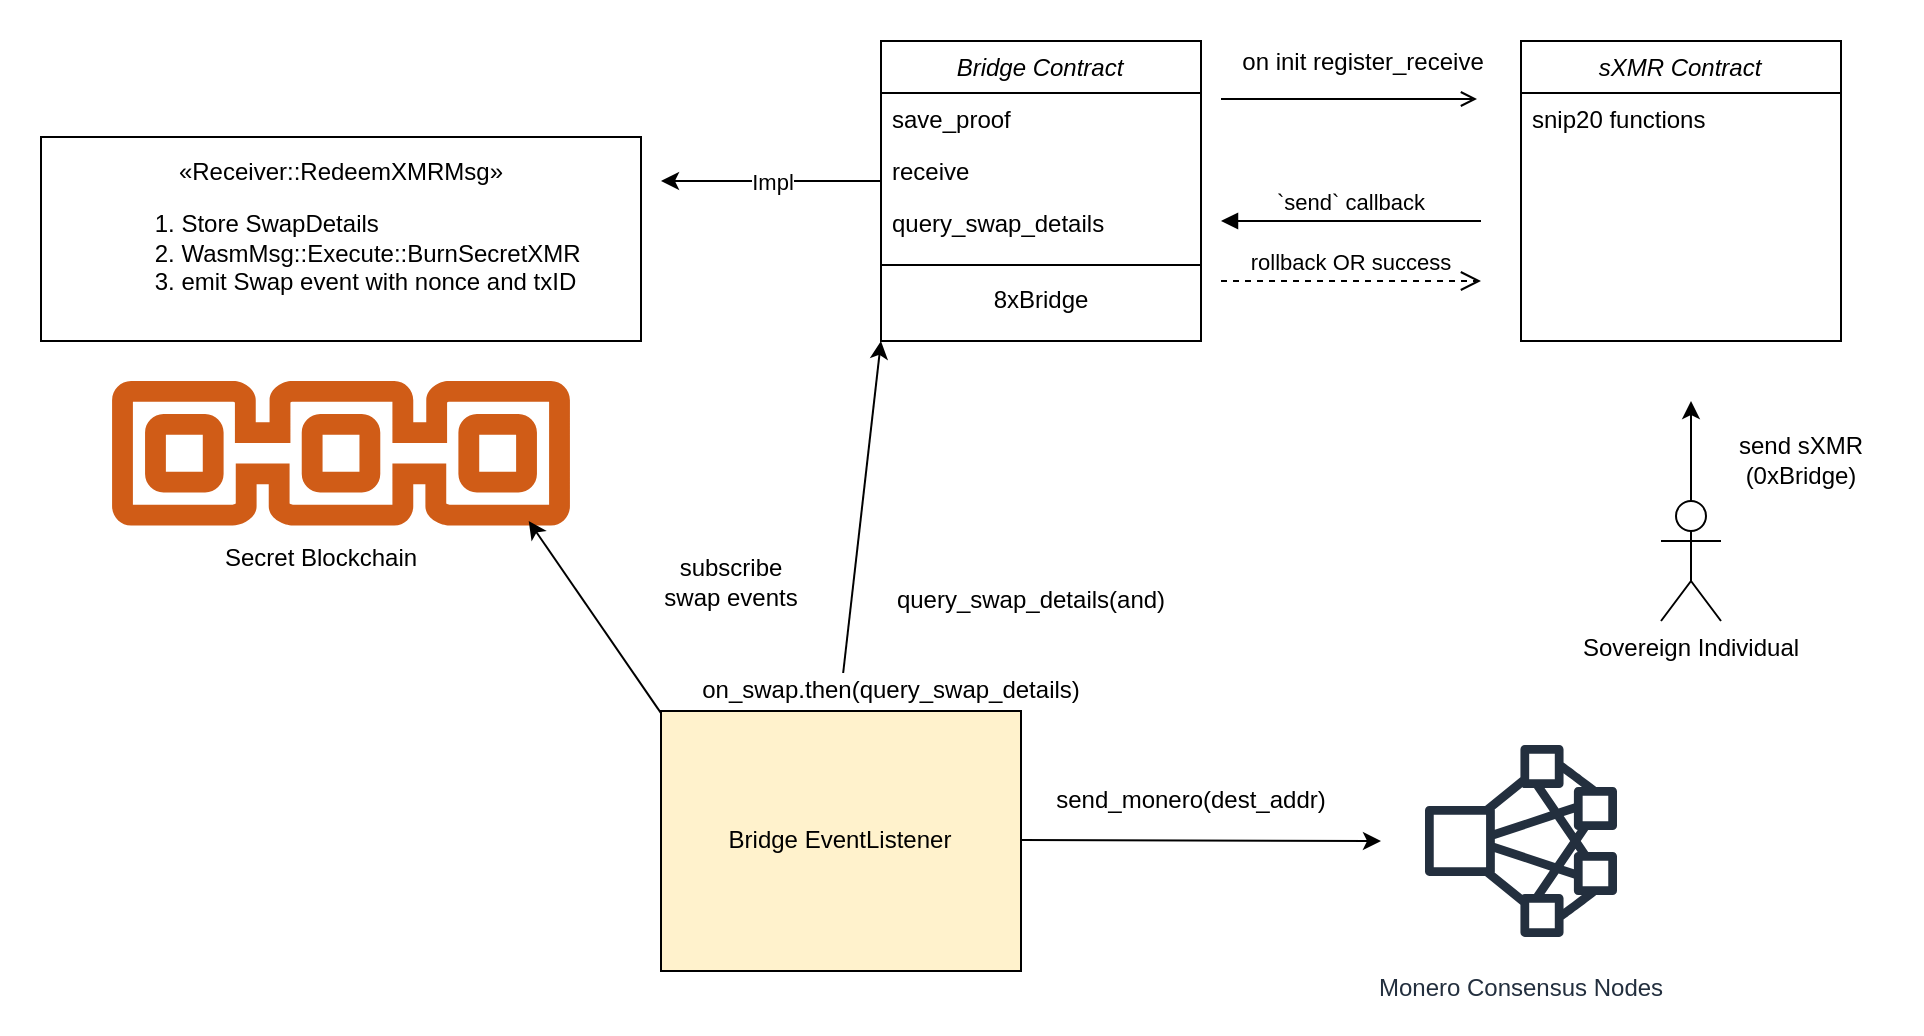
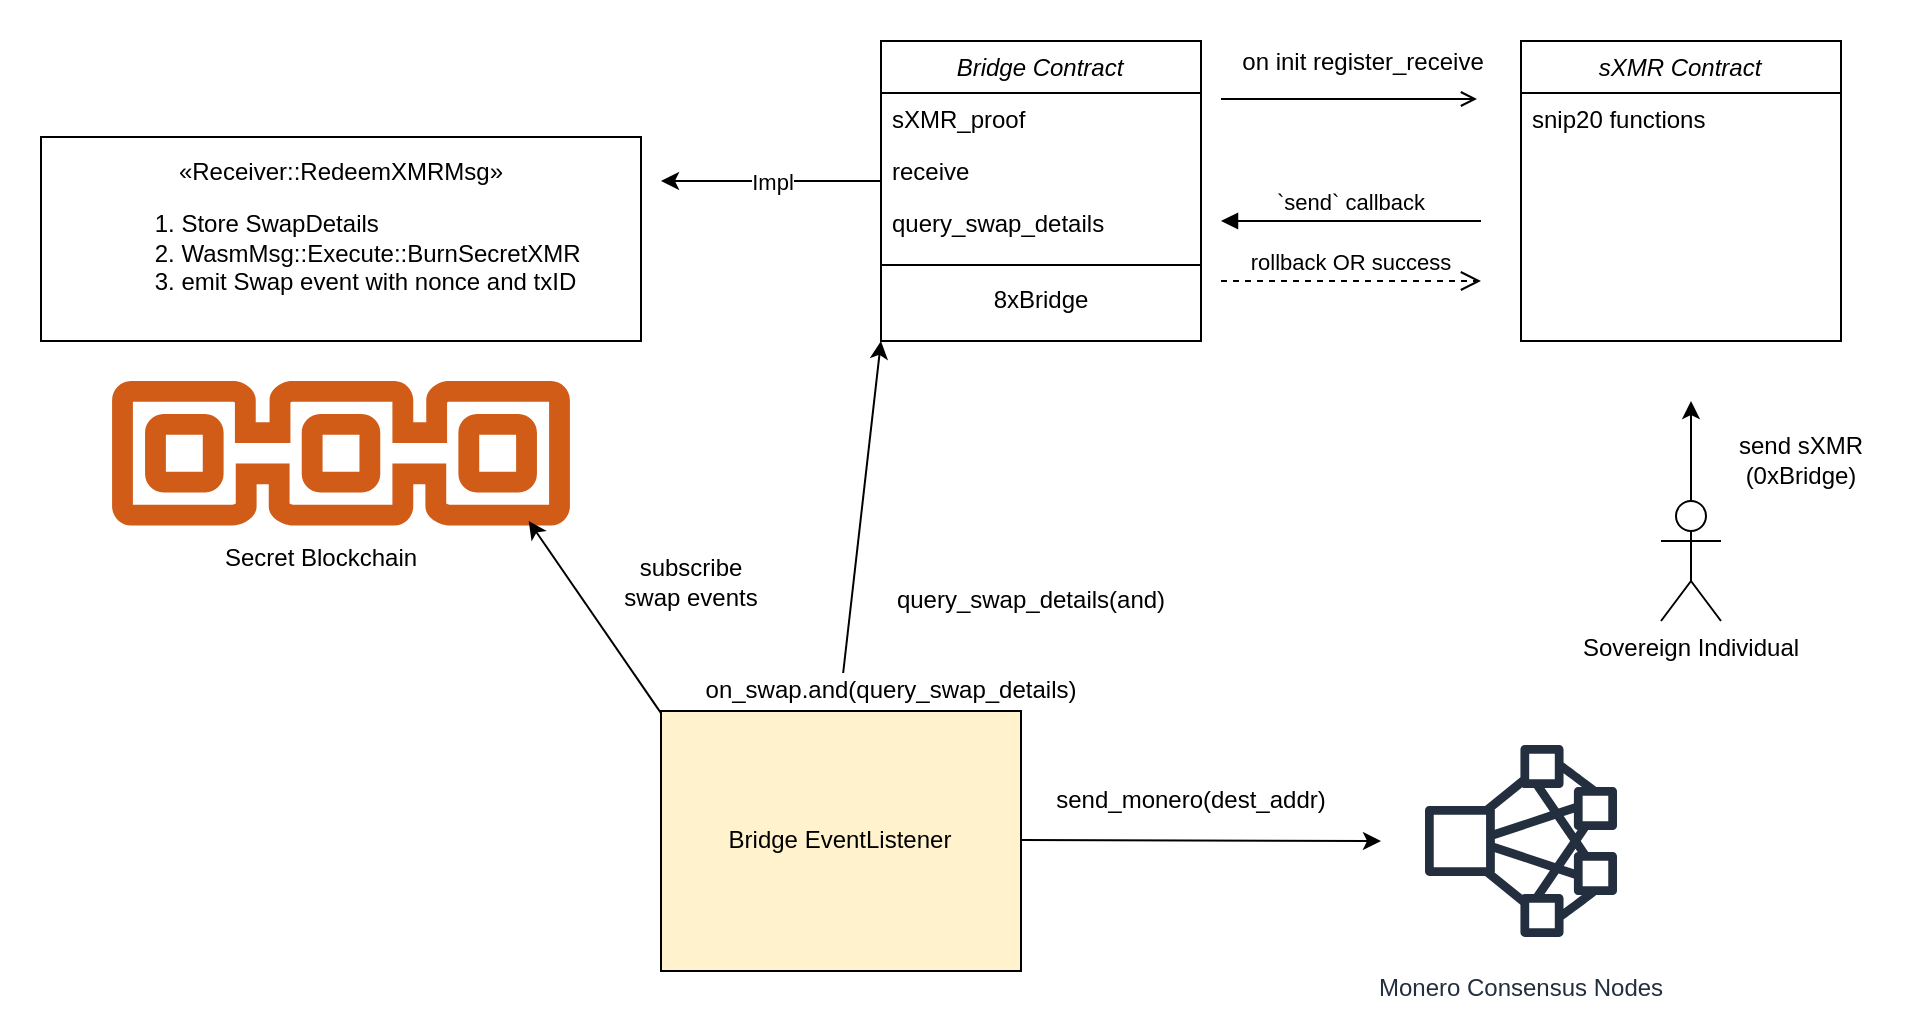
(959, 120) -> (959, 120)
(731, 583) -> (691, 583)
(892, 691) -> (892, 691)
